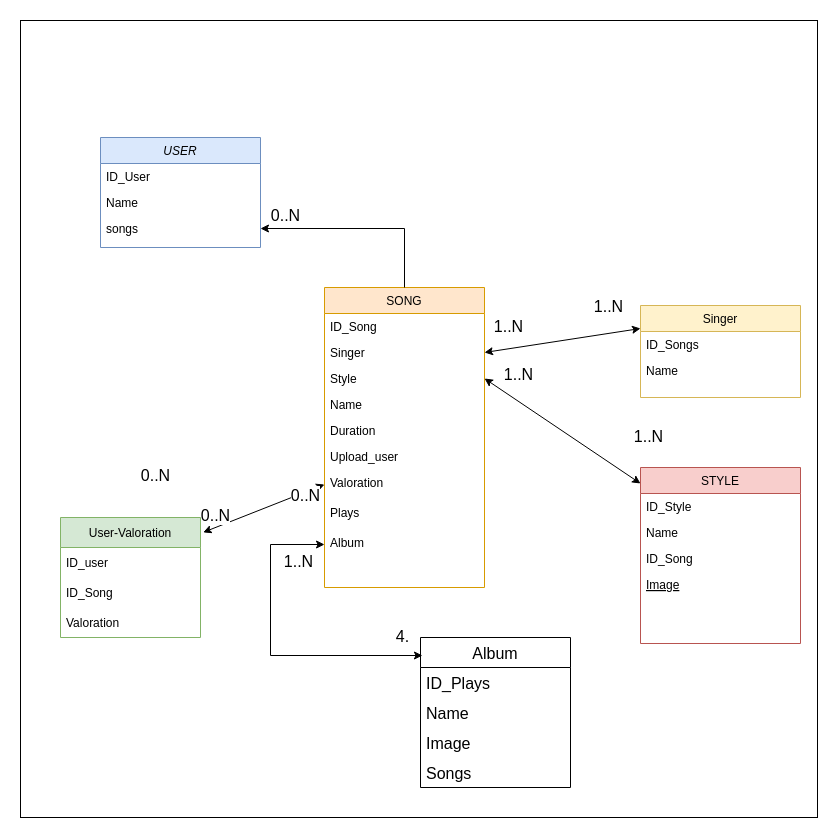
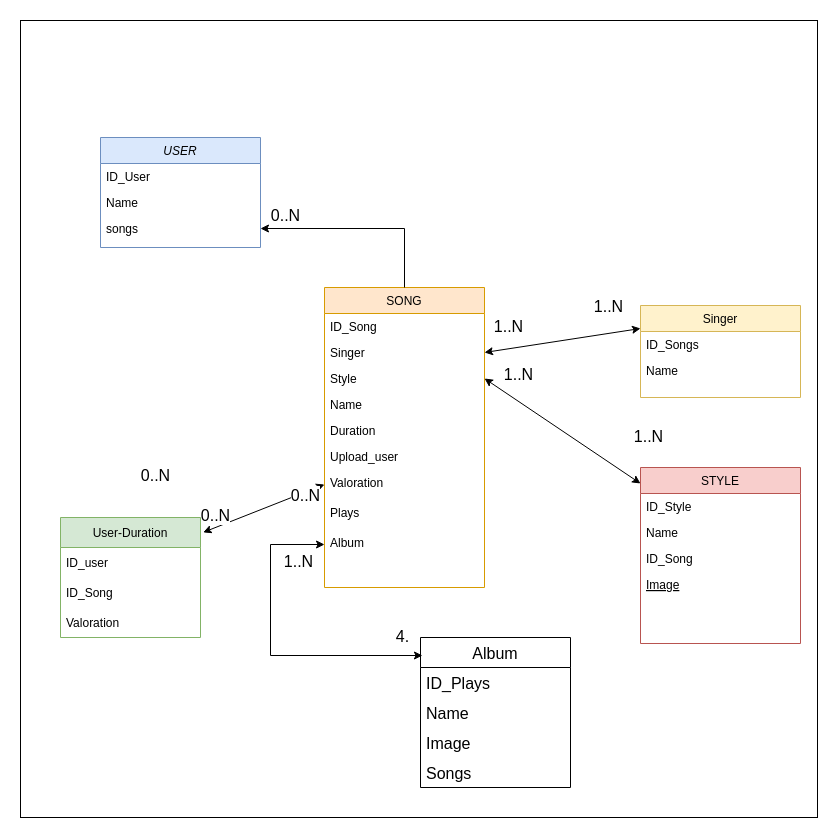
(130, 533) -> (130, 533)
